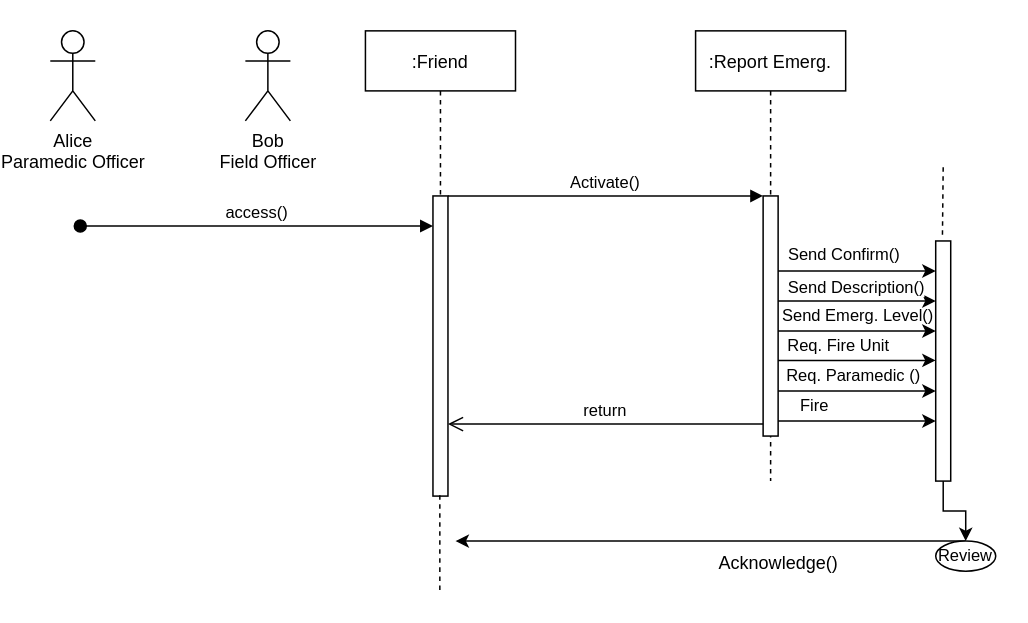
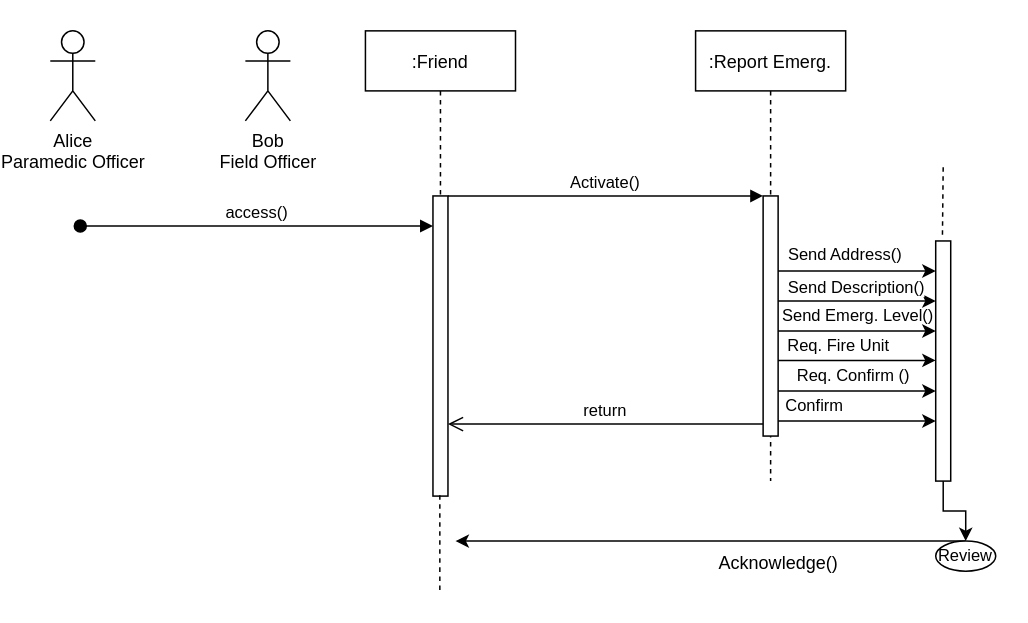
(847, 265) -> (847, 265)
(854, 376) -> (854, 376)
(815, 406) -> (815, 406)
